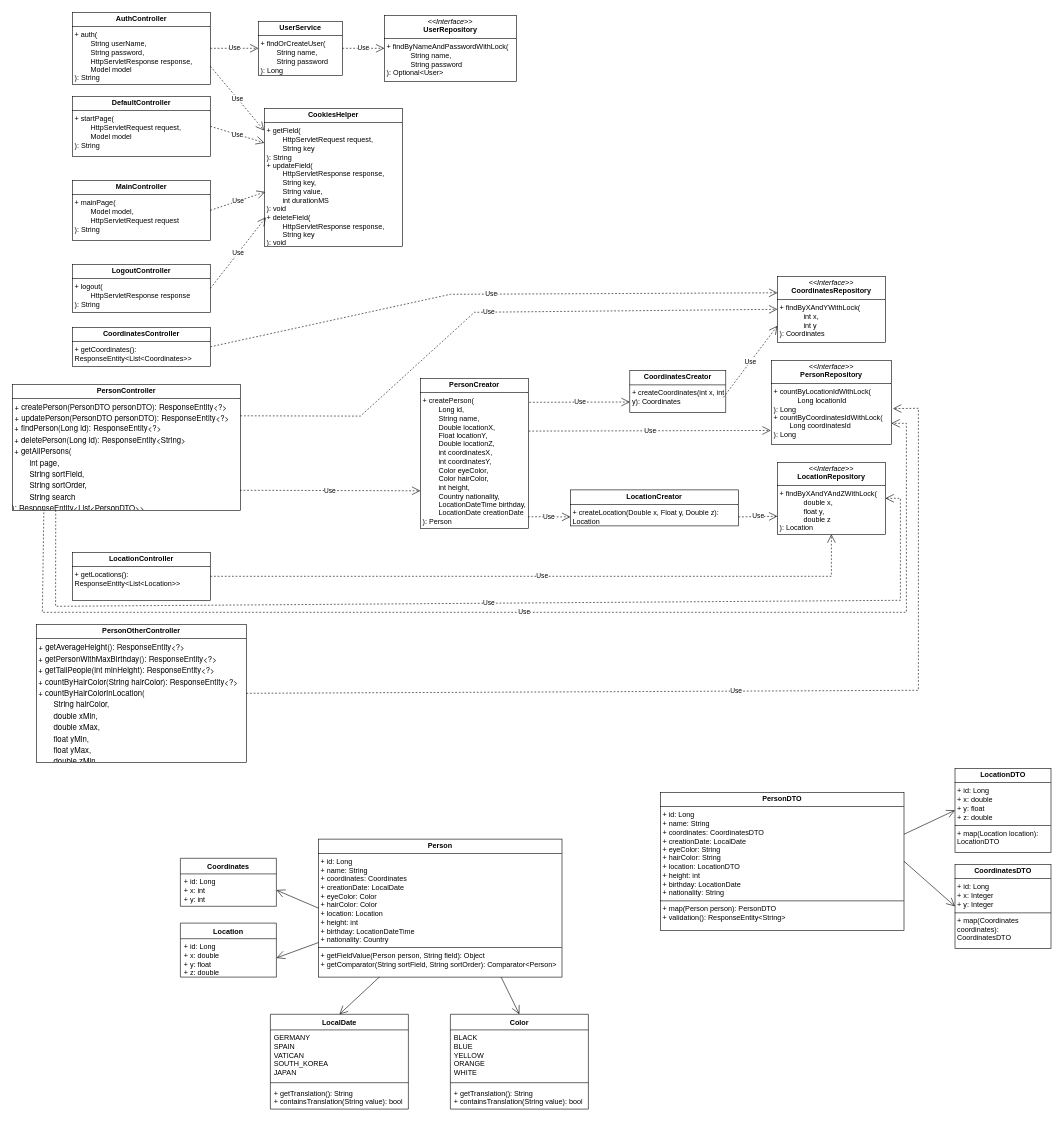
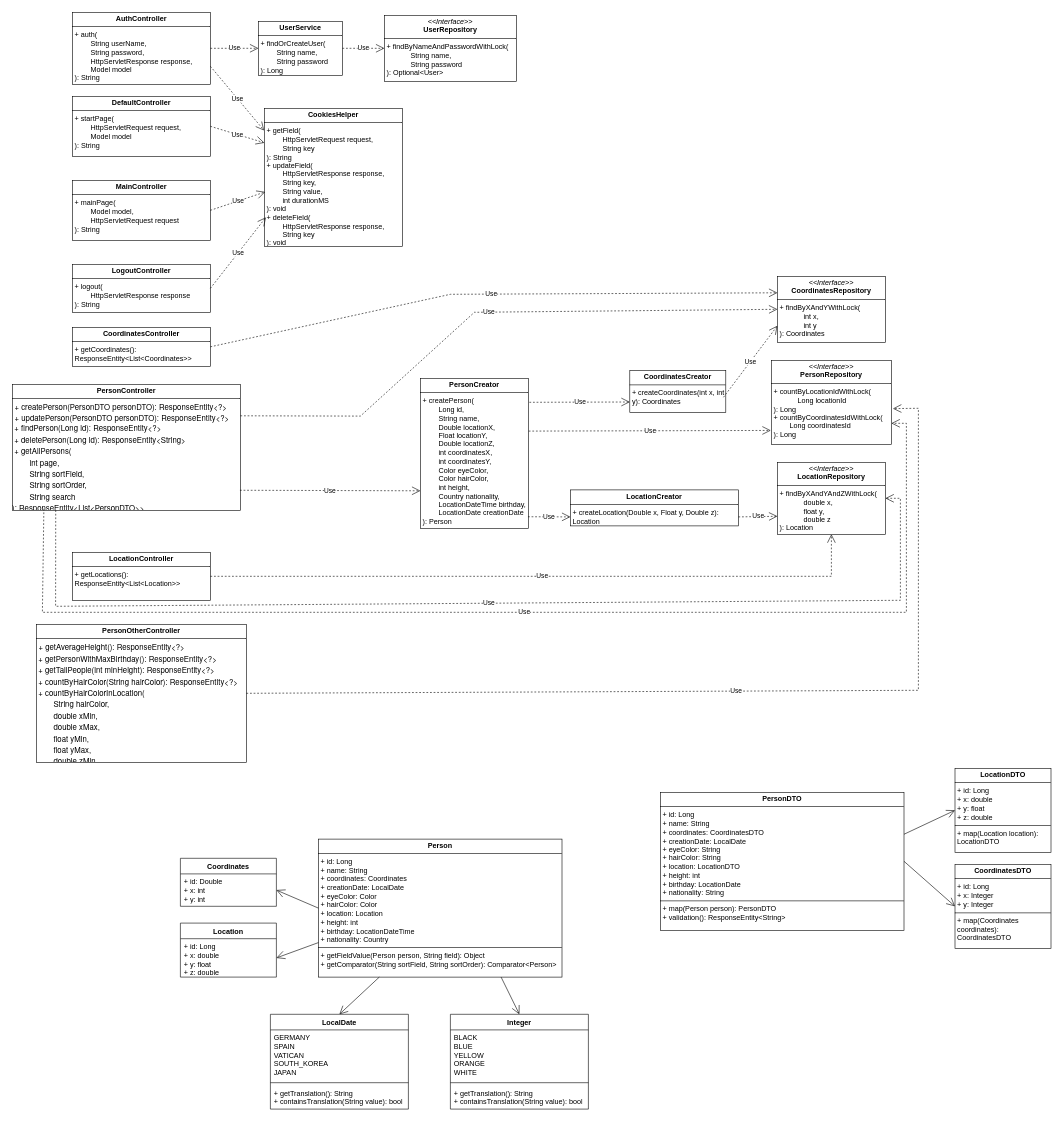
(200, 891) -> (203, 891)
(519, 1023) -> (519, 1023)
